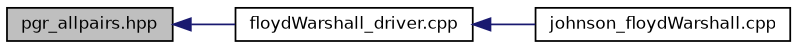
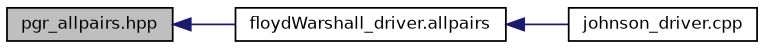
(354, 24) -> (371, 24)
(663, 24) -> (663, 24)
